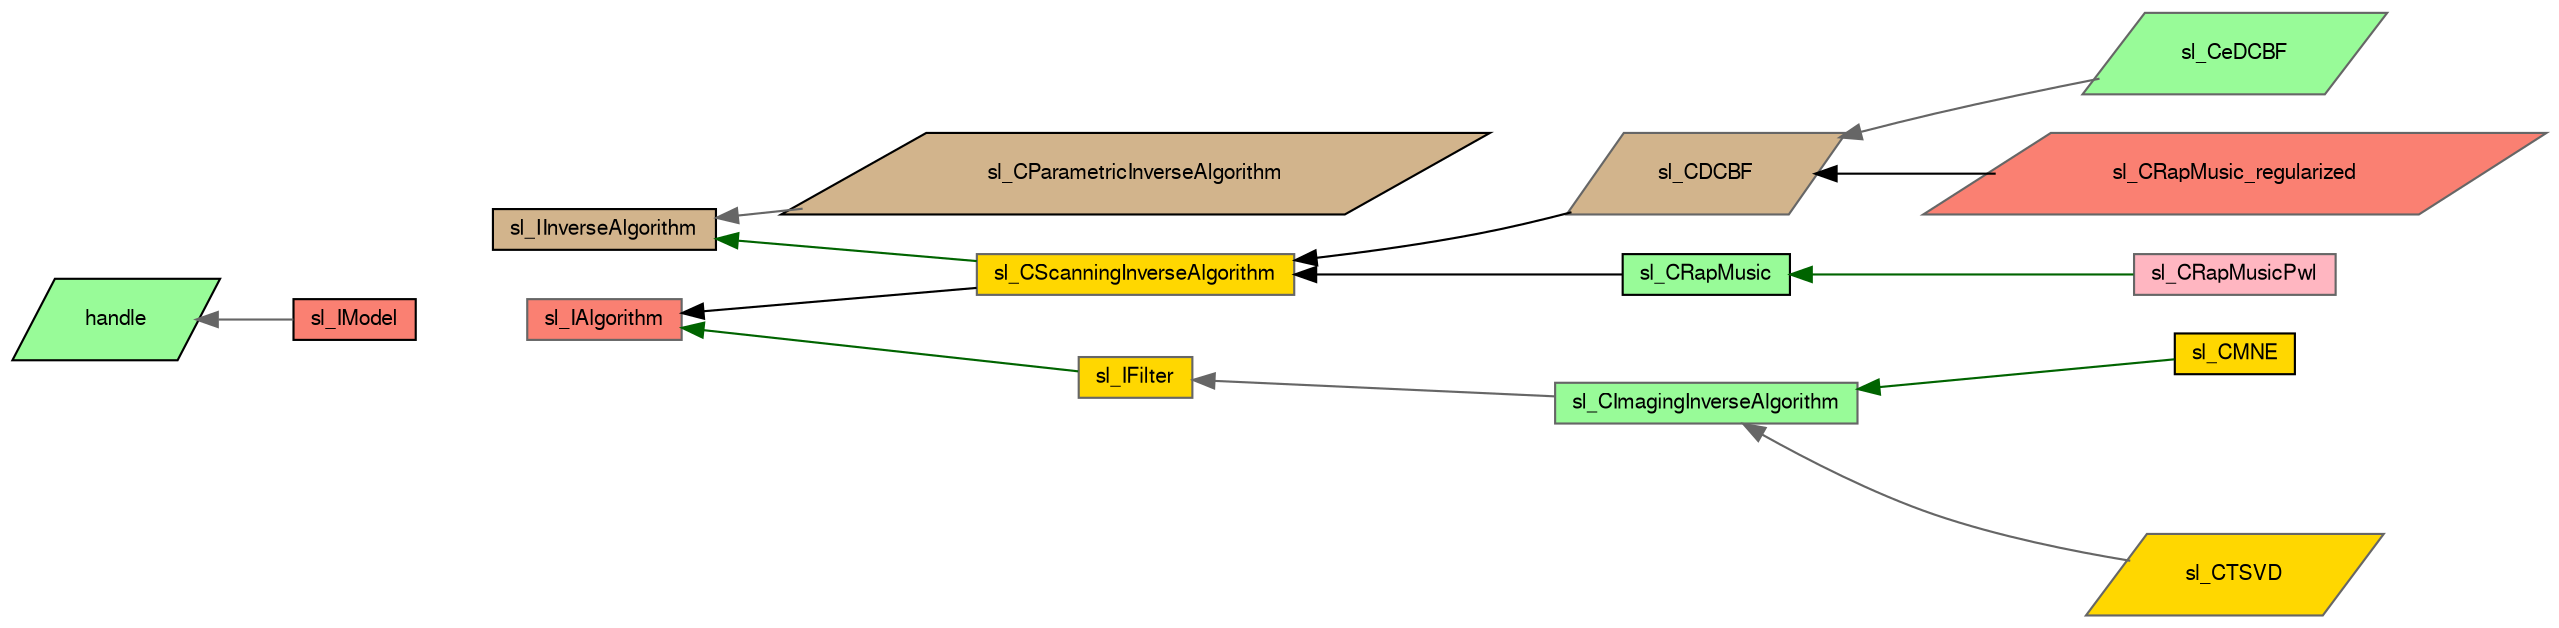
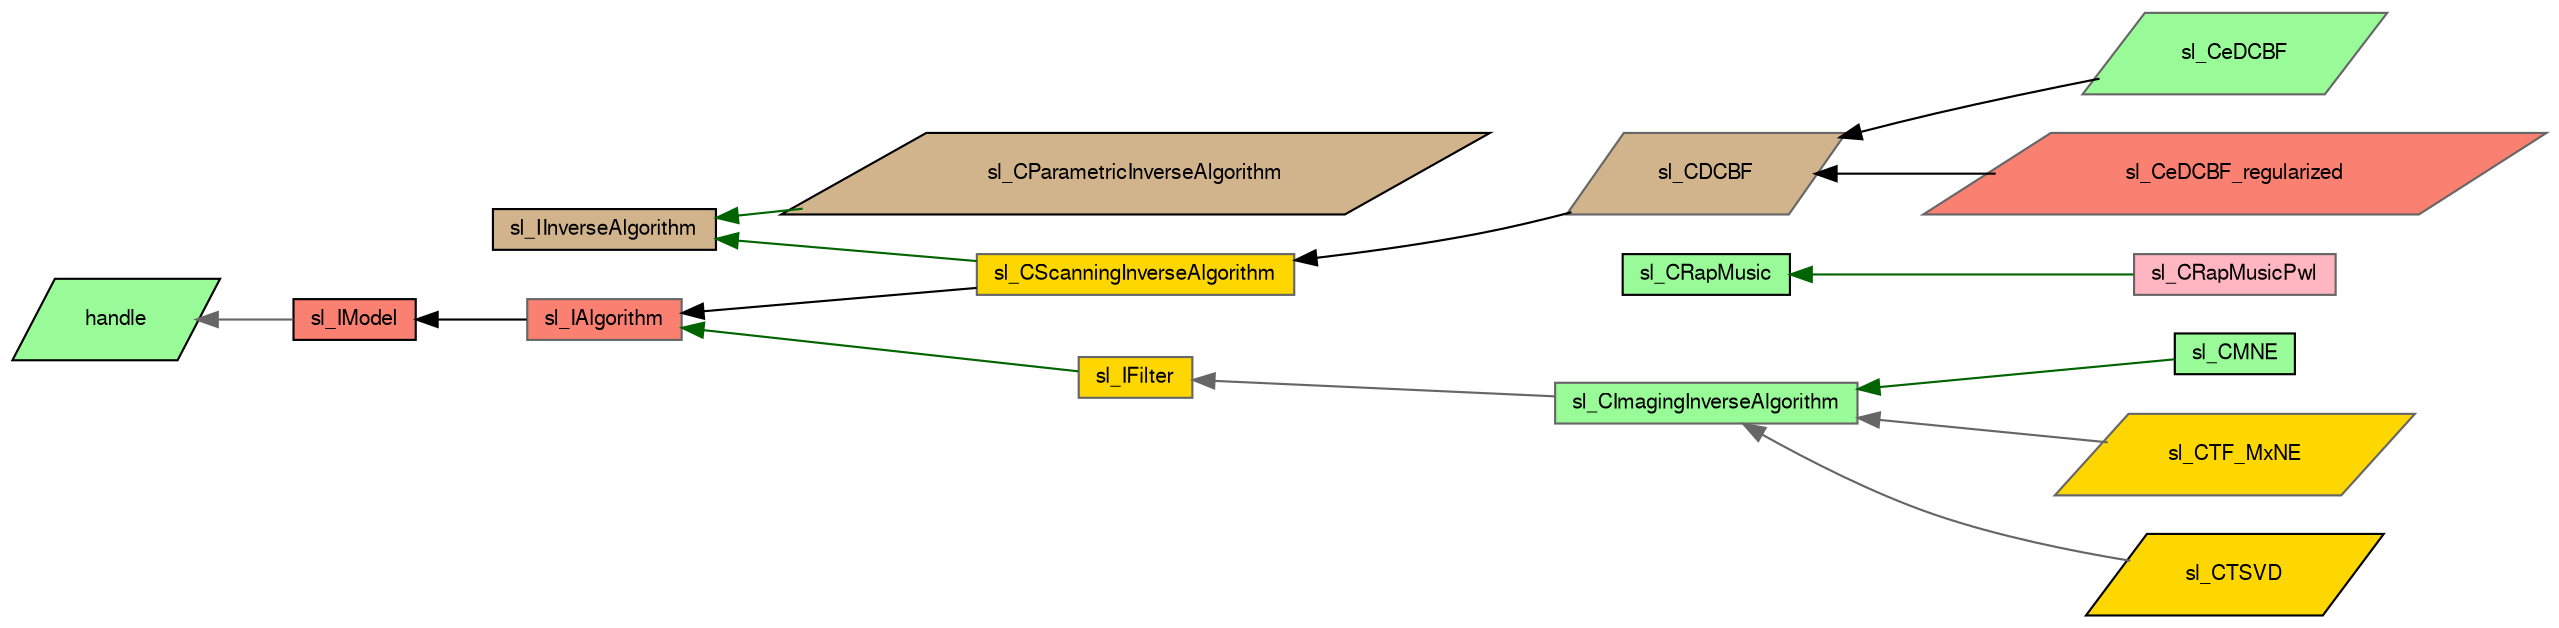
(1980, 103) -> (1980, 103)
(2235, 174) -> (2235, 174)
(770, 212) -> (770, 212)
(1469, 274) -> none
none -> (482, 320)
(2235, 354) -> (2235, 354)
none -> (2235, 455)
(2235, 575) -> (2235, 575)
